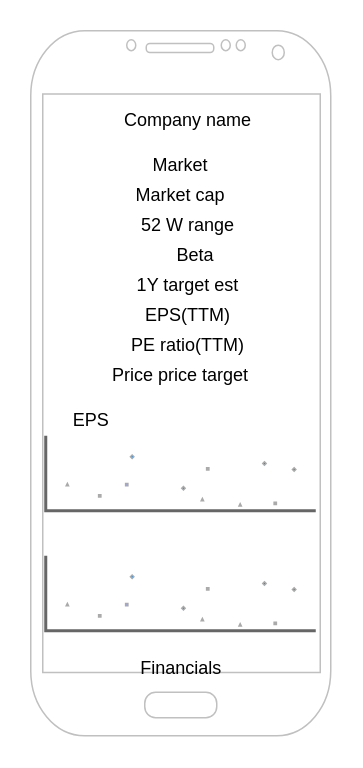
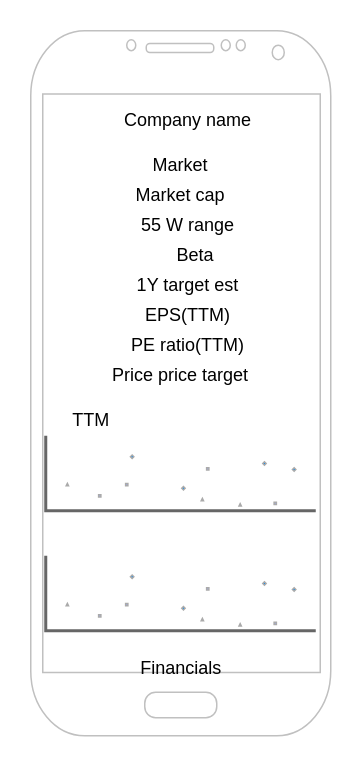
(188, 226) -> (188, 226)
(92, 421) -> (92, 421)
